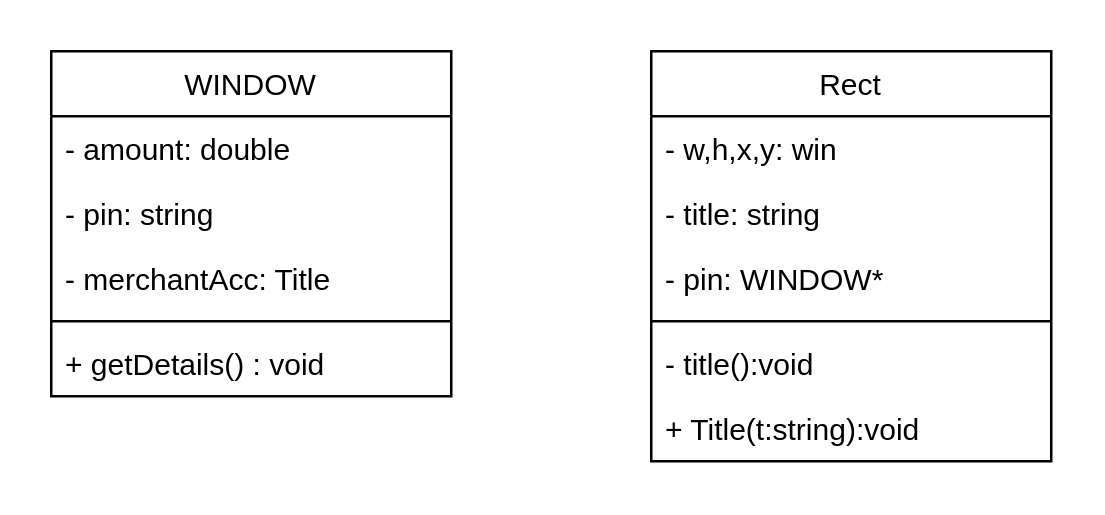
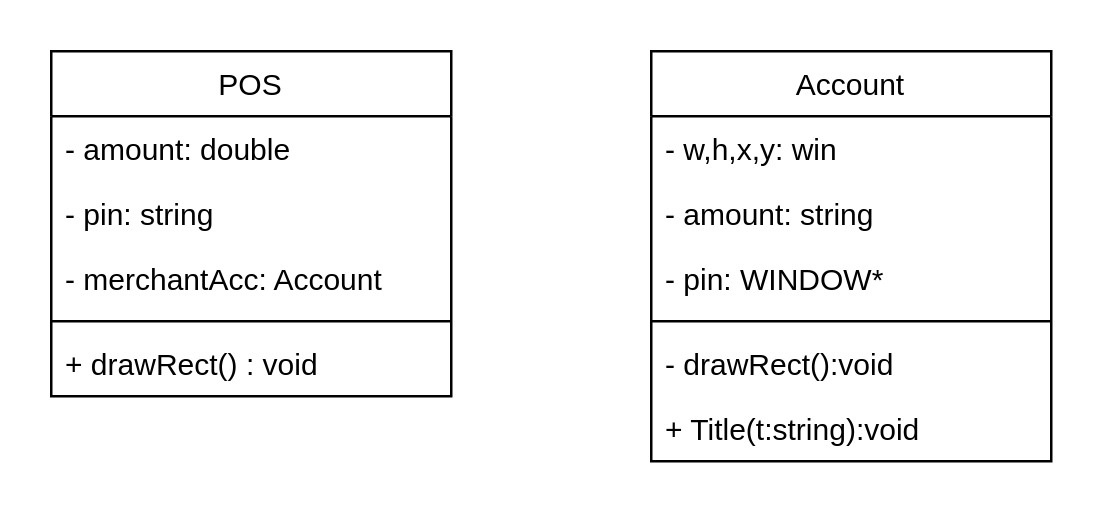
(250, 85) -> (250, 85)
(850, 85) -> (850, 85)
(768, 215) -> (784, 215)
(214, 280) -> (238, 280)
(214, 365) -> (205, 365)
(763, 365) -> (796, 365)
